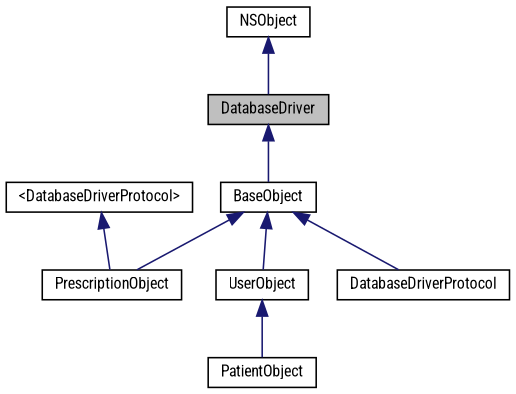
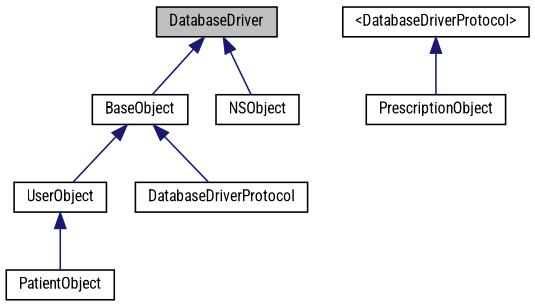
(268, 74) -> (241, 73)
(183, 245) -> none
